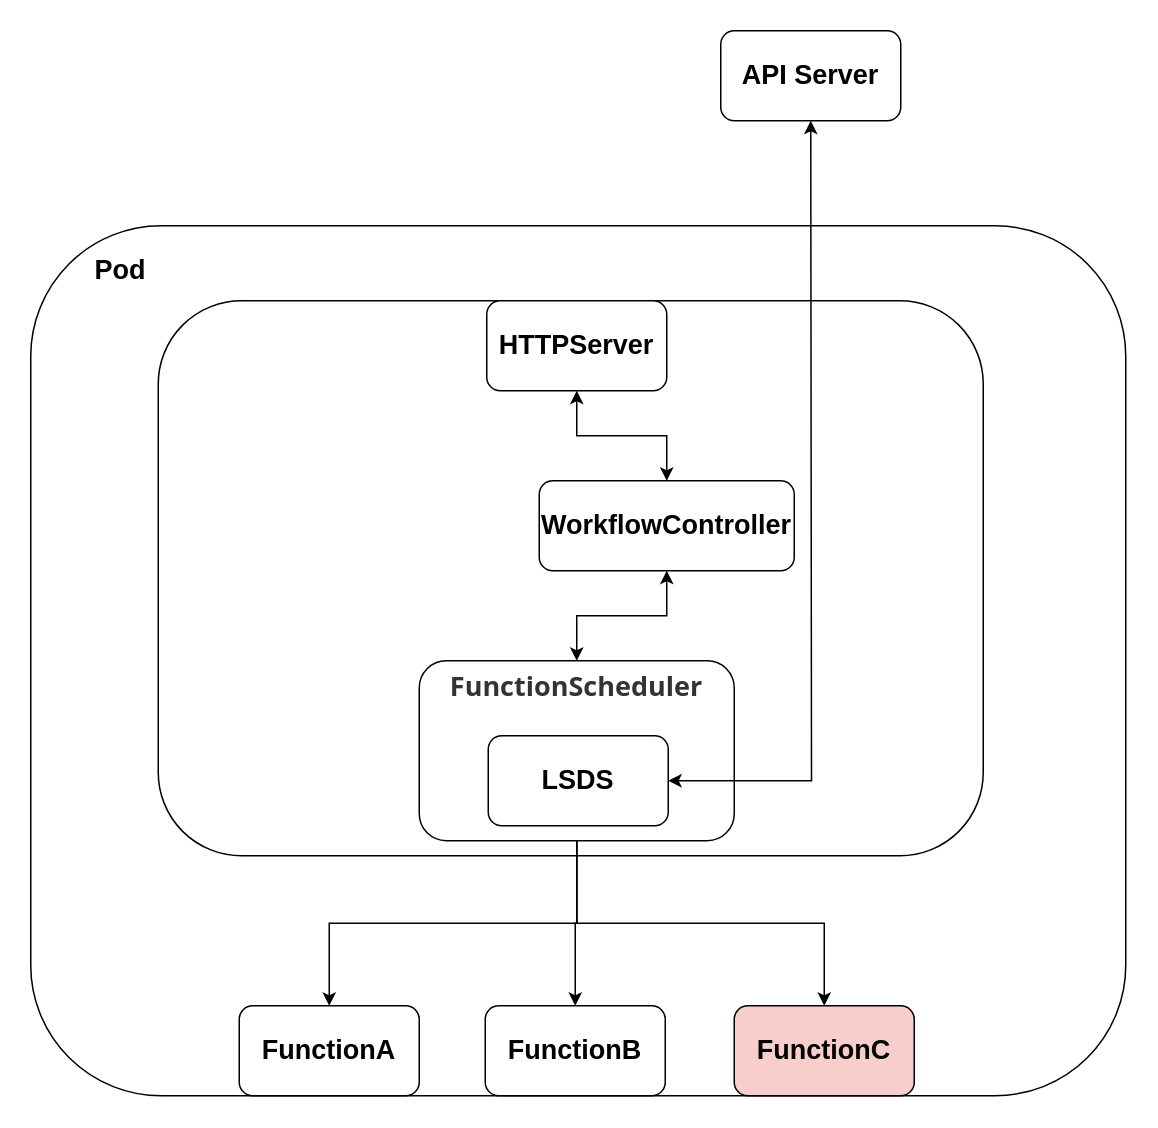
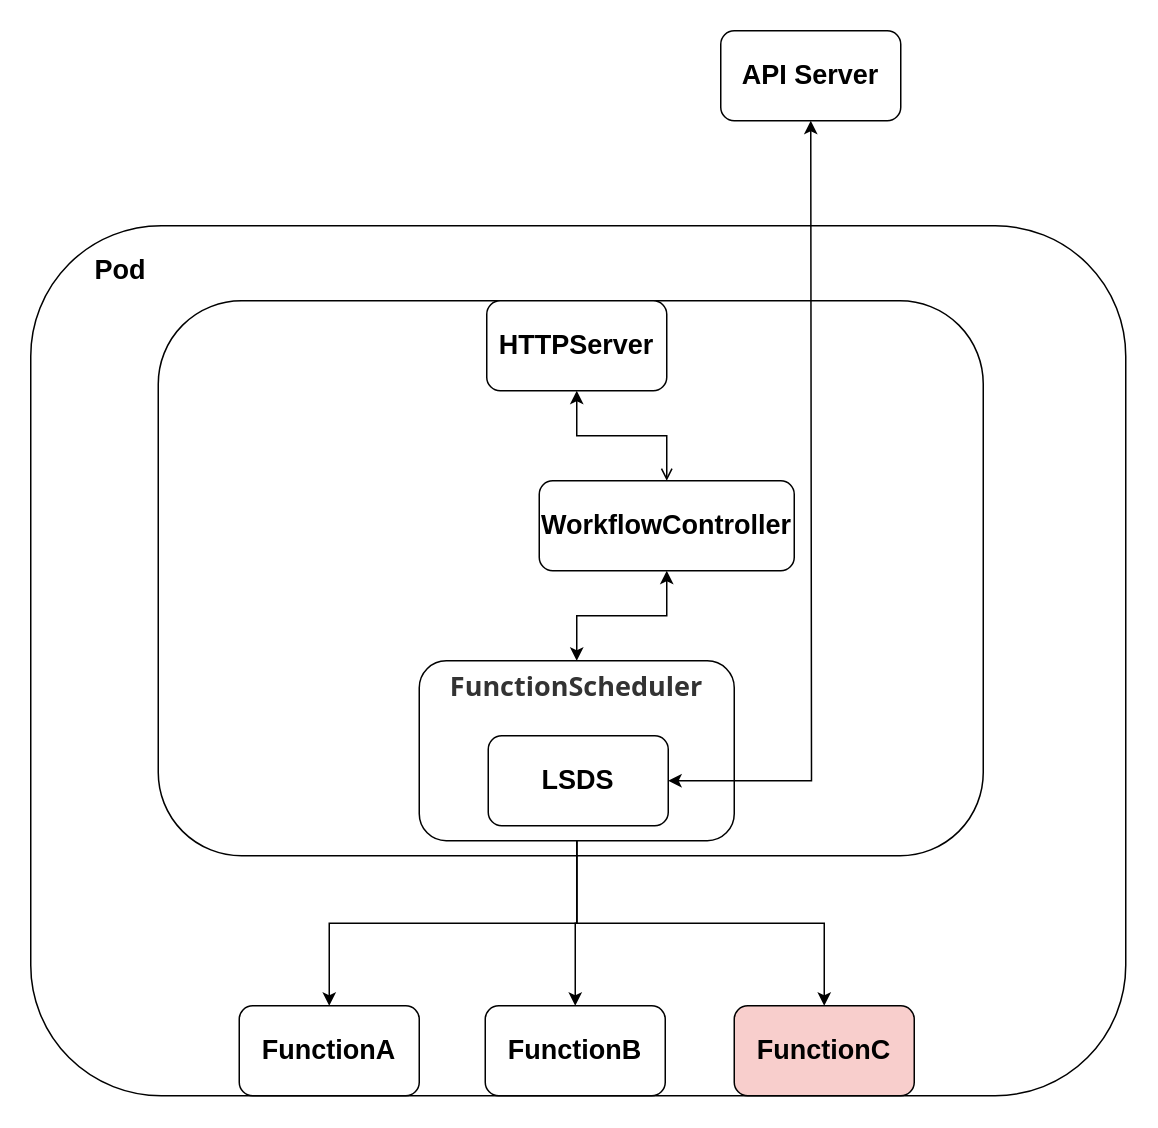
(667, 469) -> (667, 471)
